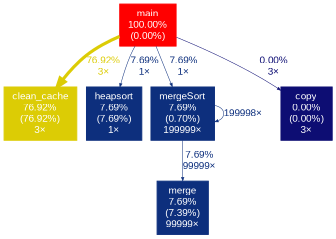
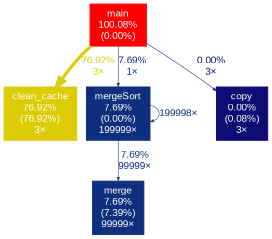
(148, 25) -> (118, 25)
(114, 114) -> none
(183, 114) -> (118, 114)
(307, 114) -> (242, 114)
